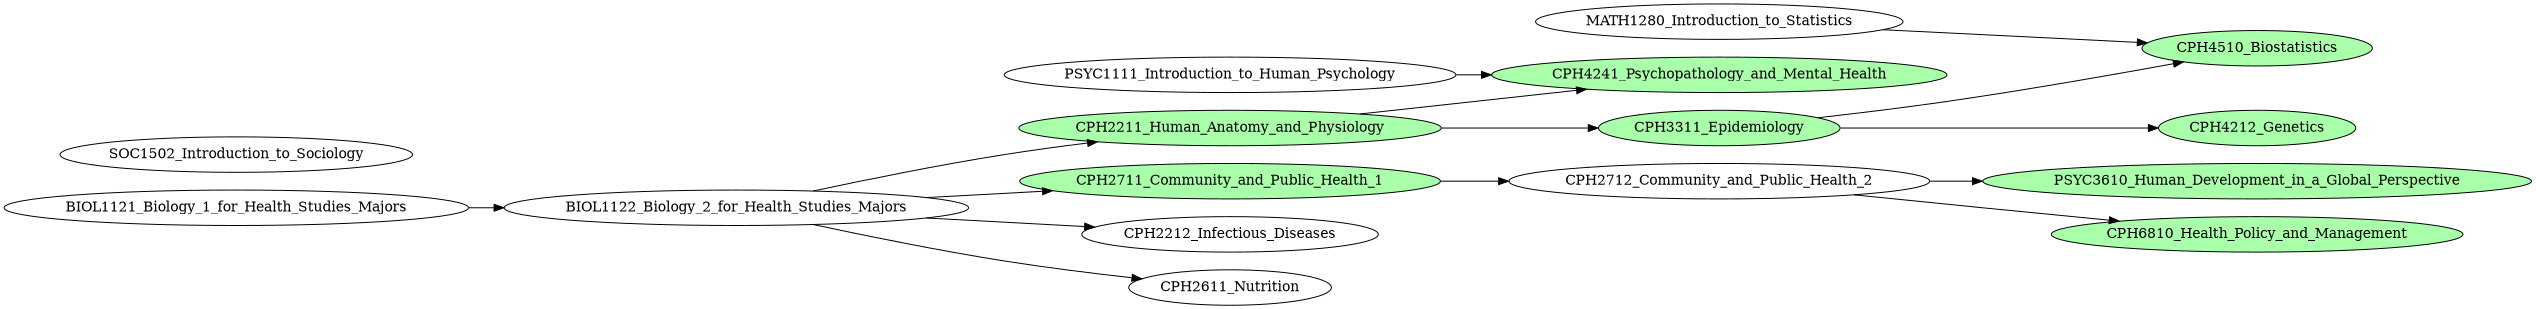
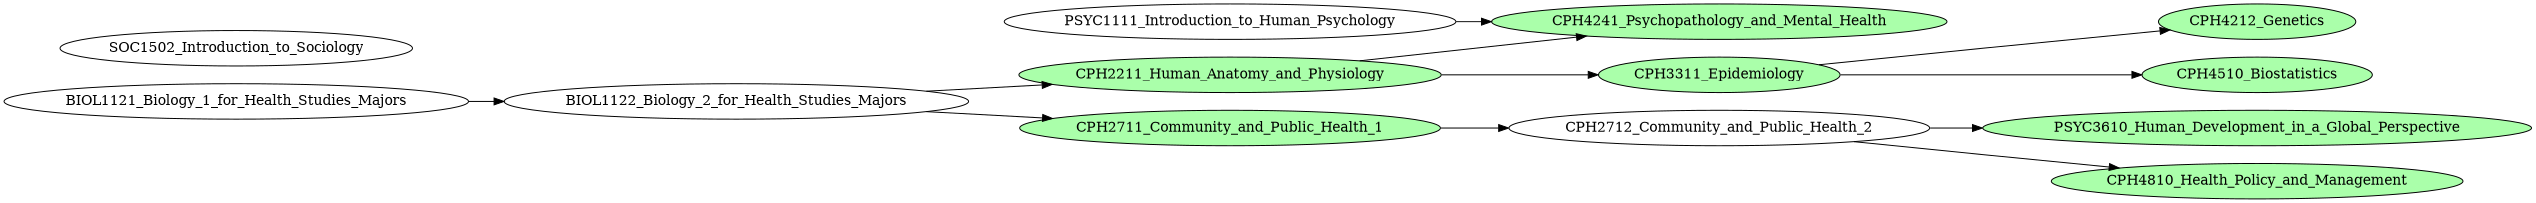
(1719, 22) -> none
(1230, 234) -> none
(2257, 234) -> (2257, 181)
(1230, 288) -> none
